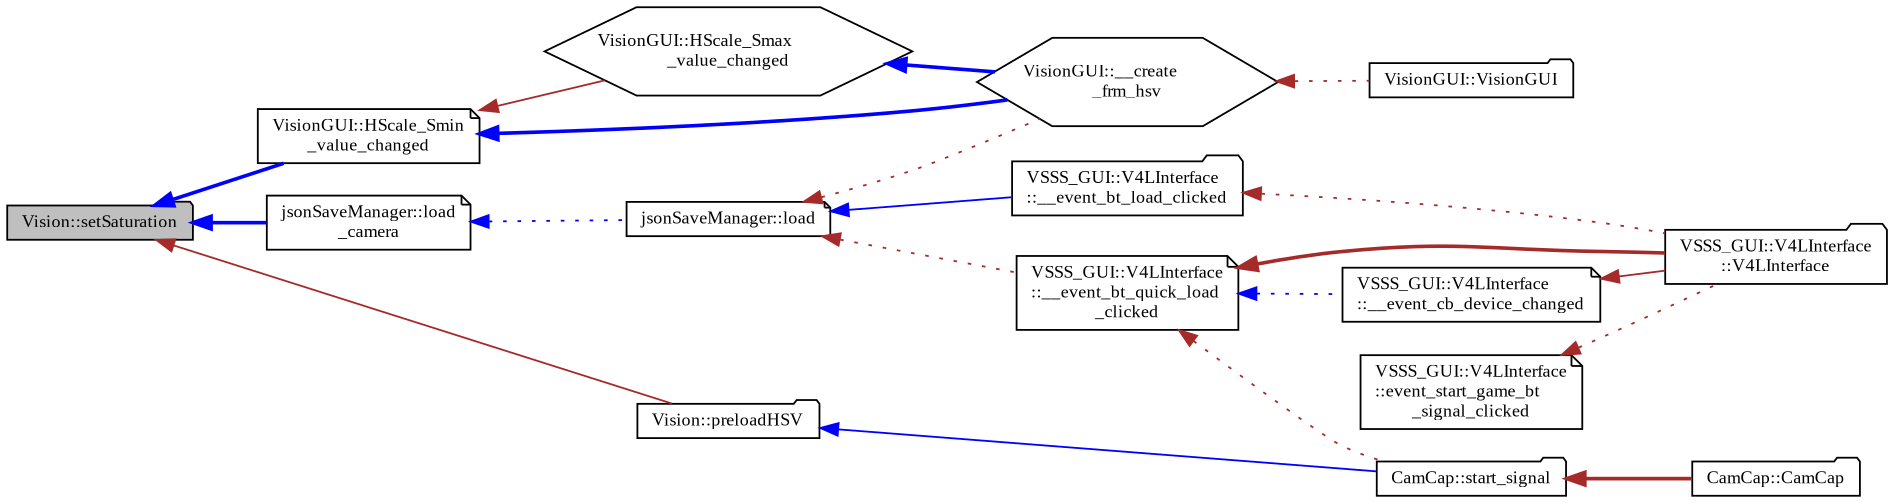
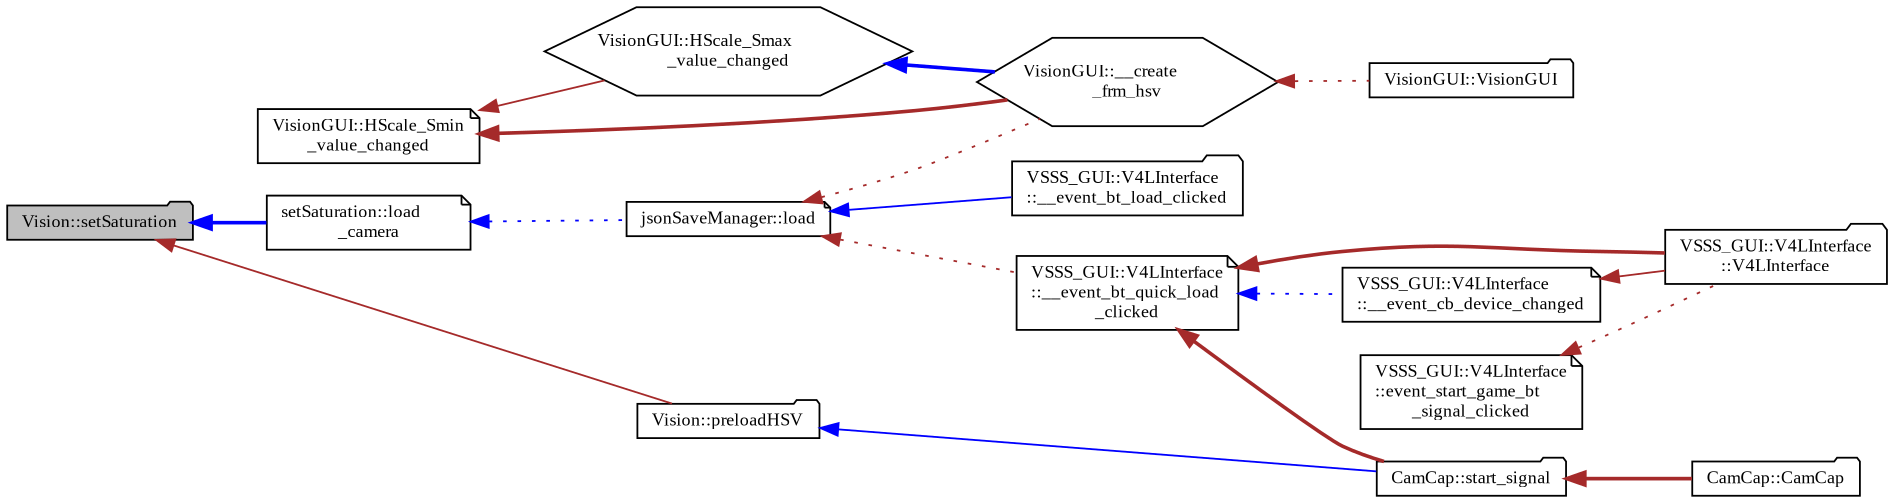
(753, 122) -> (753, 122)
(228, 181) -> none
(1464, 208) -> none
(369, 223) -> (369, 223)
(1285, 408) -> (1285, 408)
